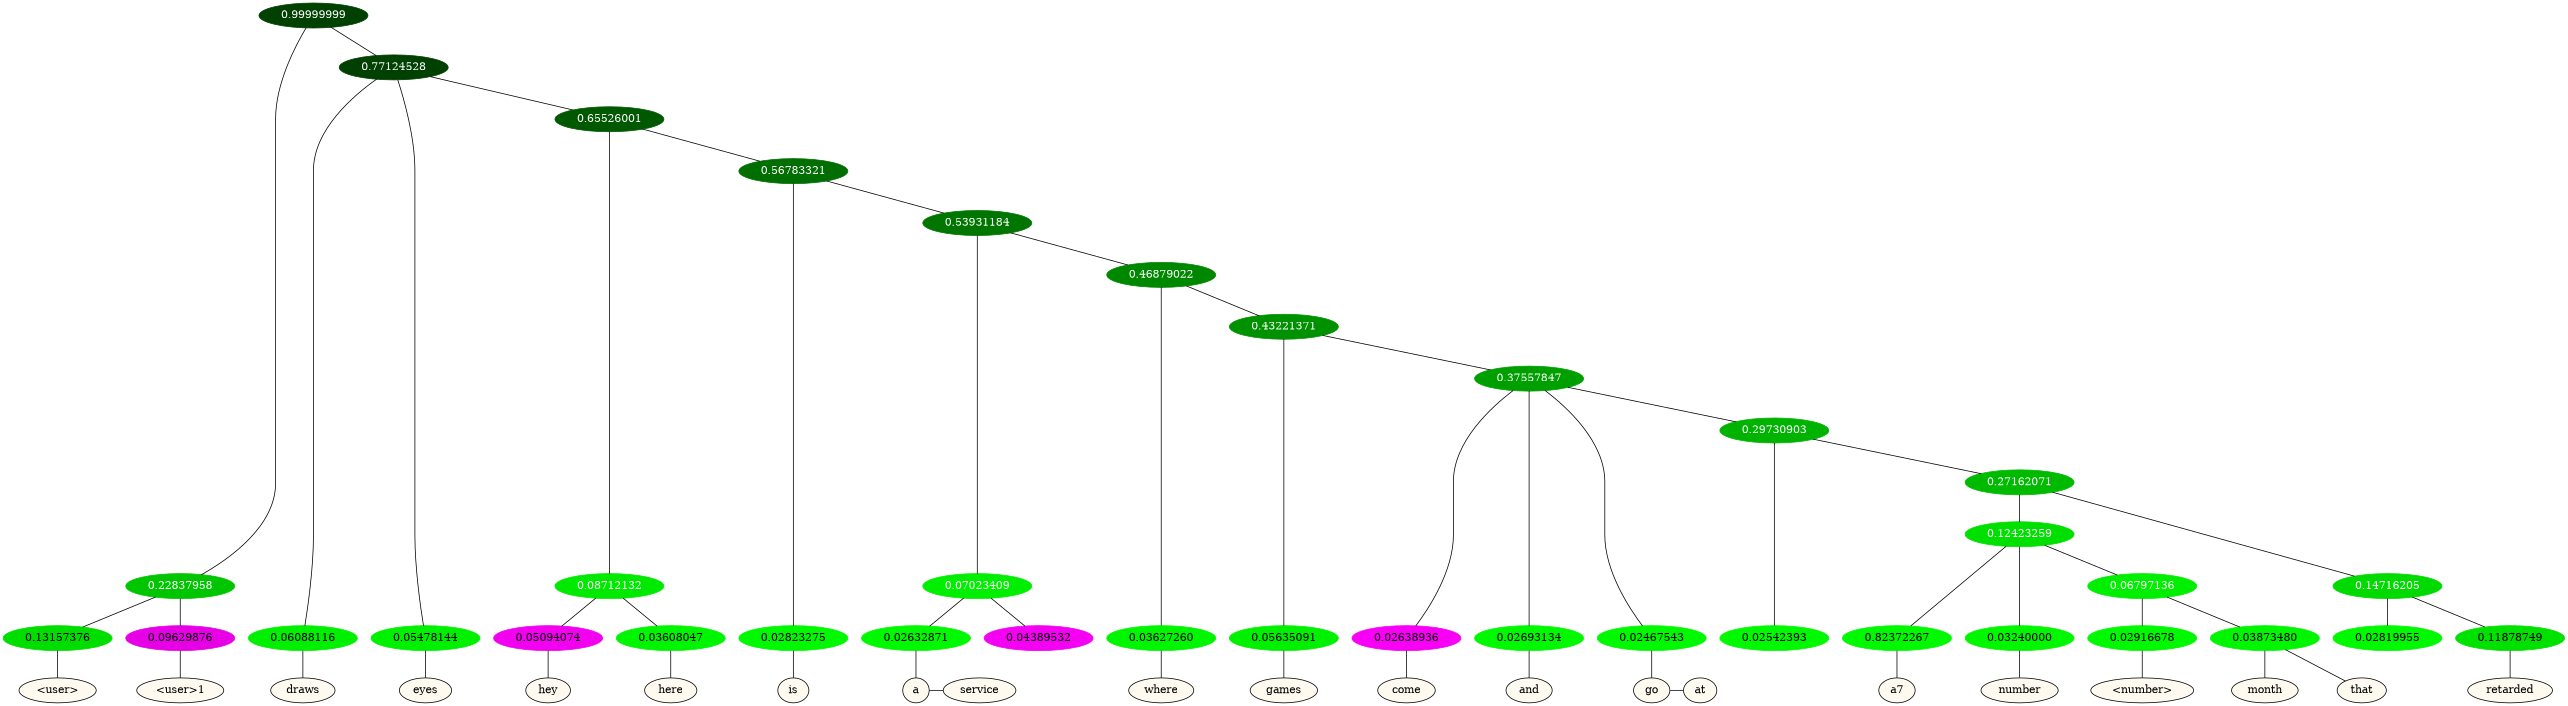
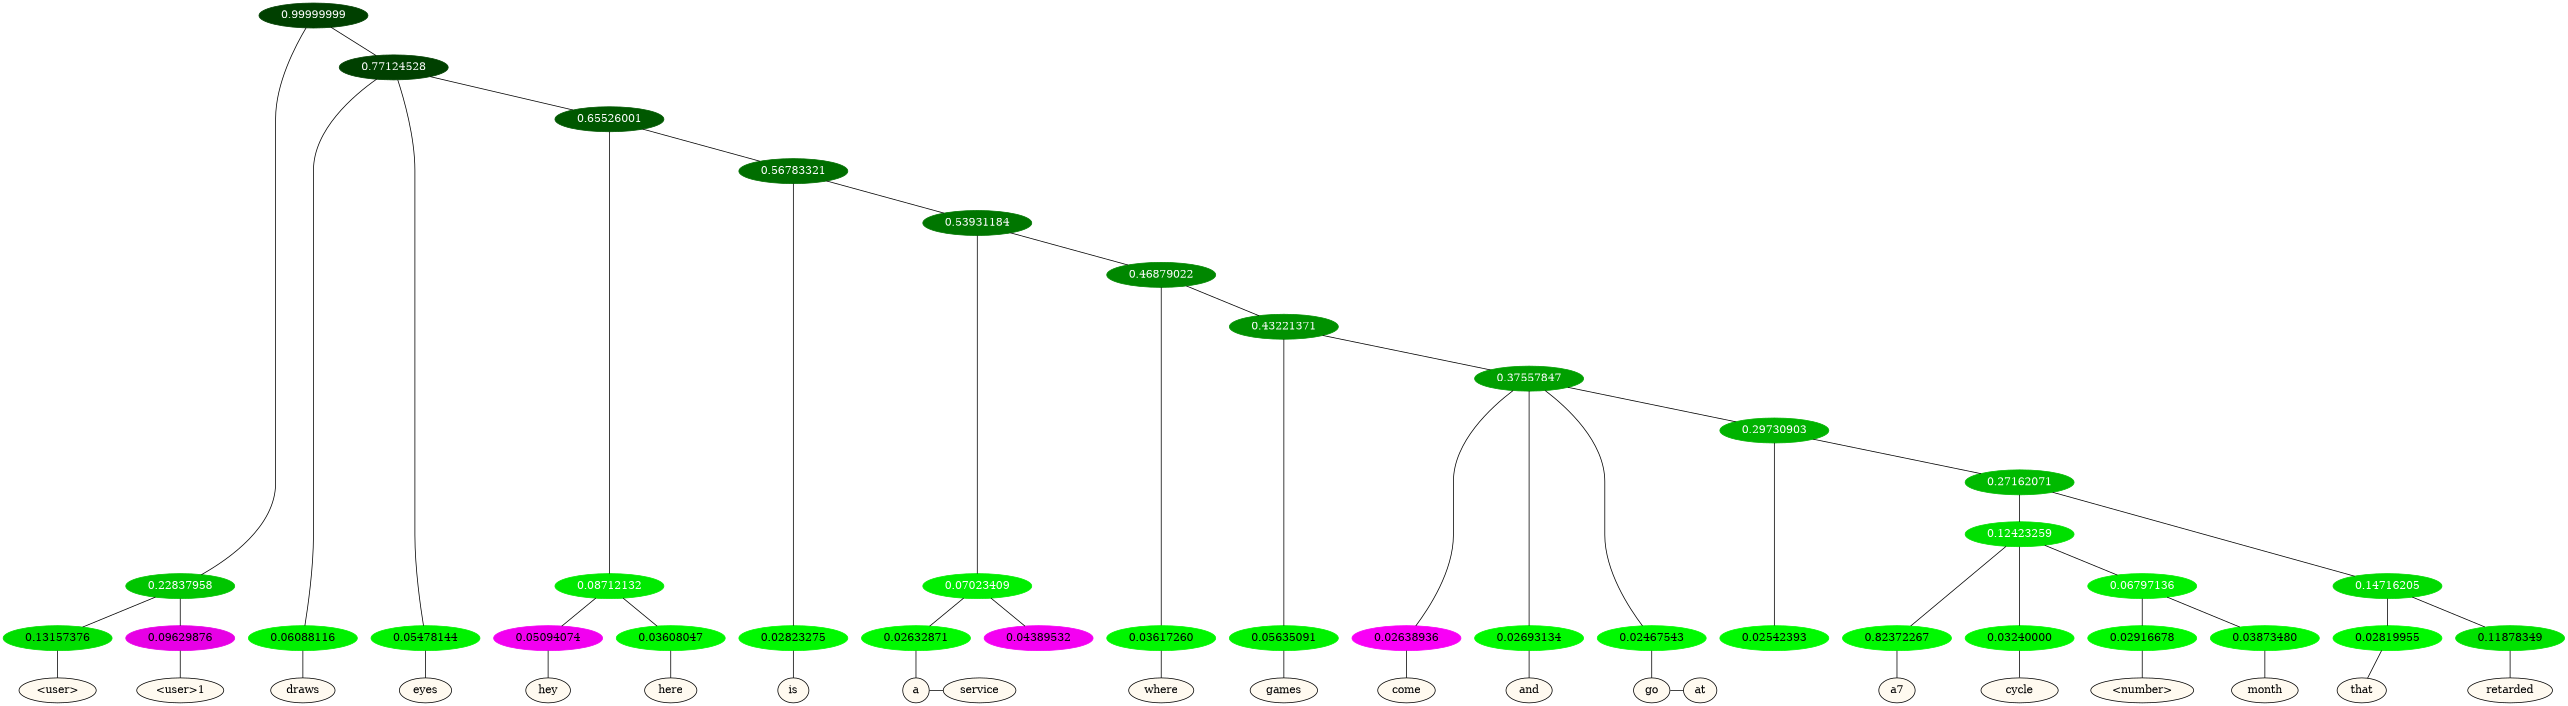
(1161, 638) -> (1161, 638)
(2510, 638) -> (2510, 638)
(2315, 665) -> (2375, 664)
(2020, 690) -> (2020, 690)
